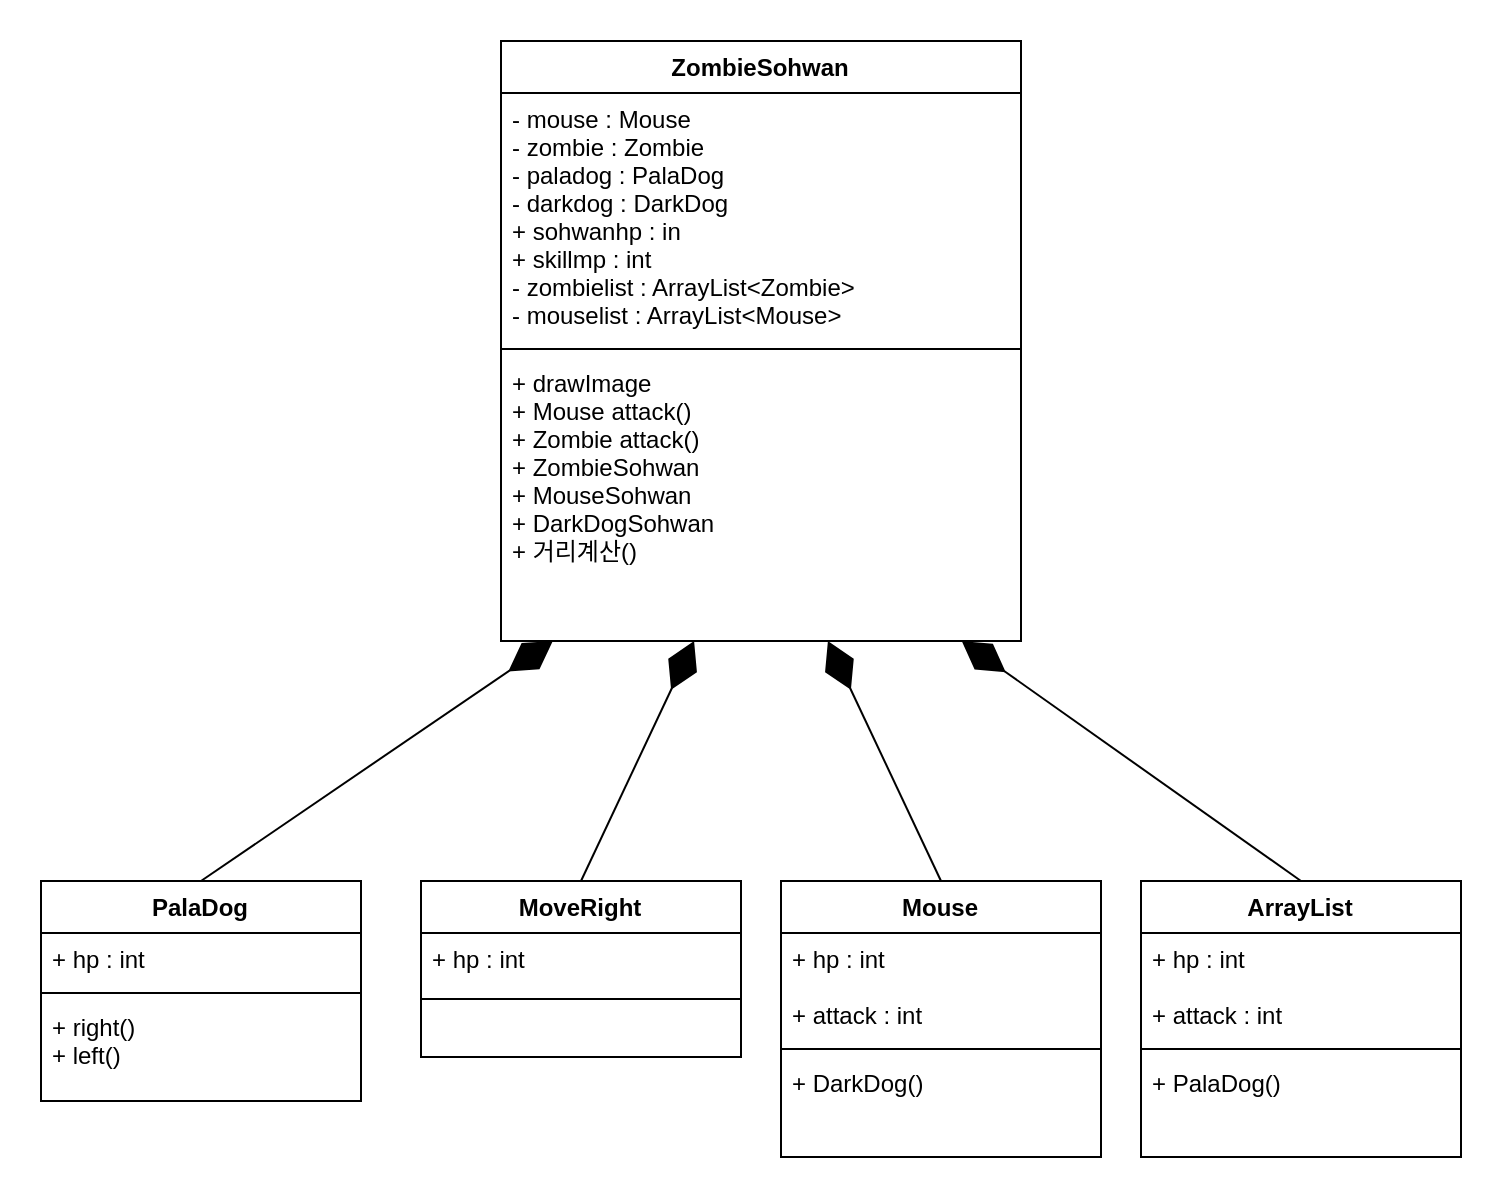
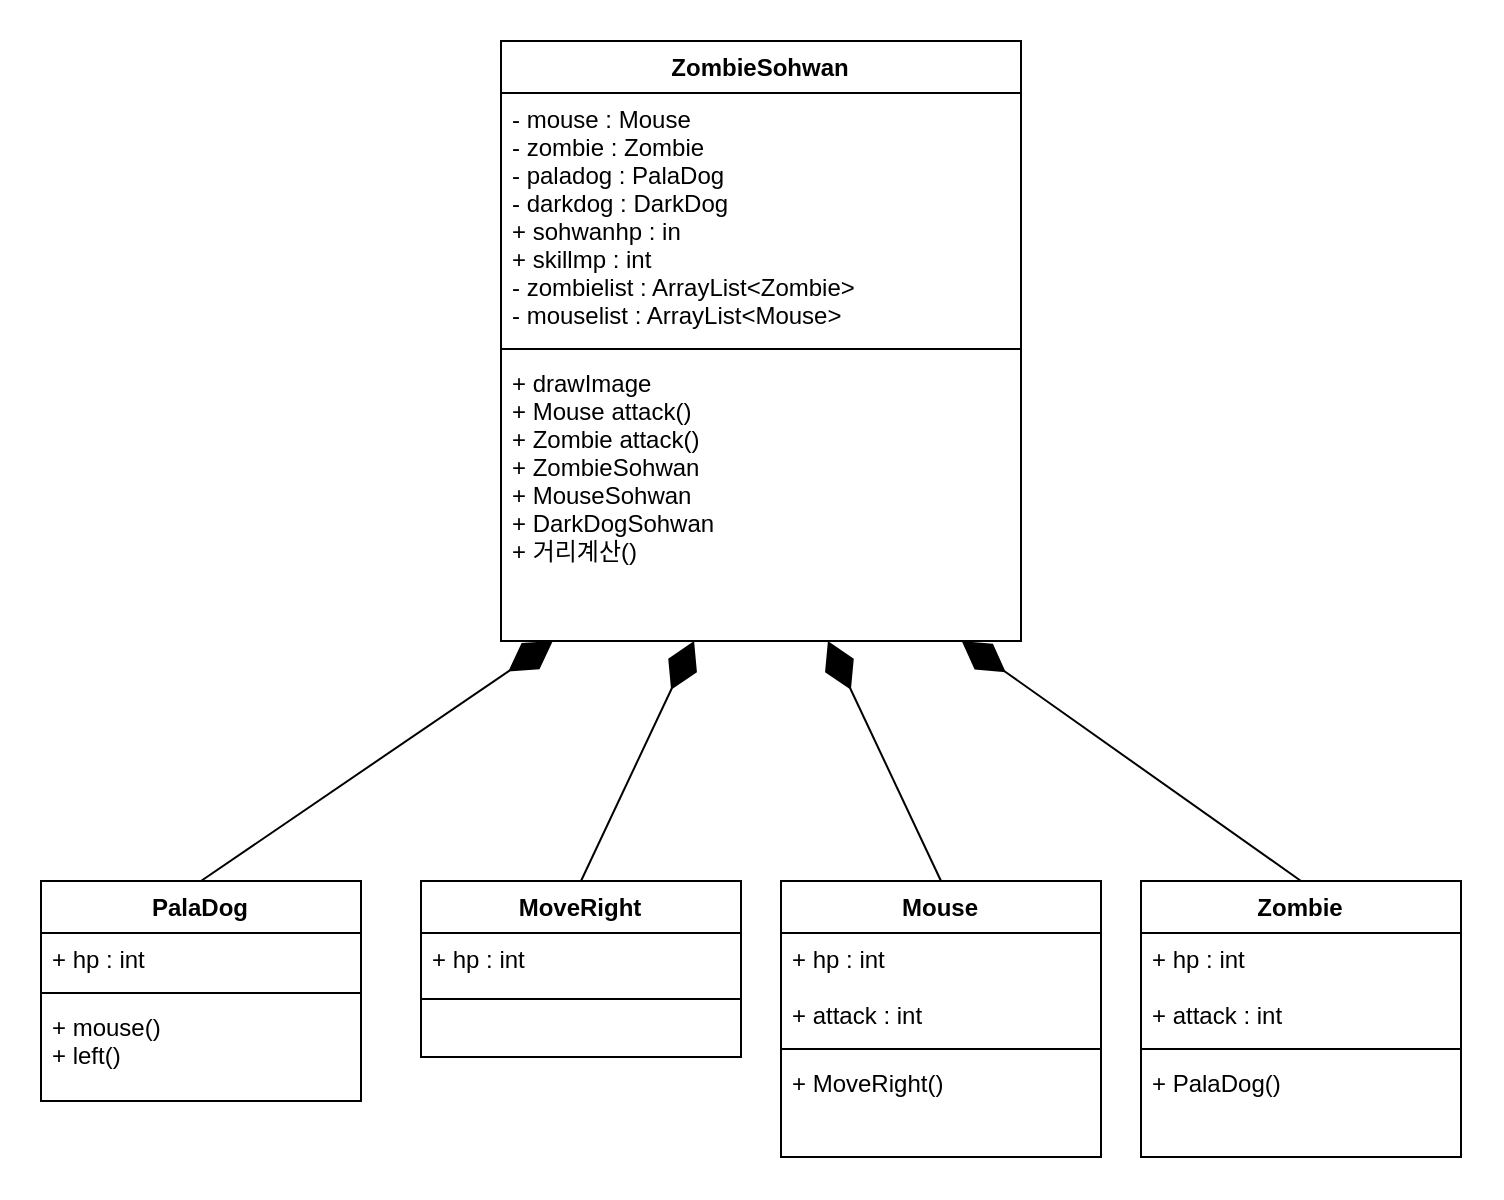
(1300, 908) -> (1300, 908)
(106, 1028) -> (109, 1028)
(863, 1084) -> (873, 1084)
